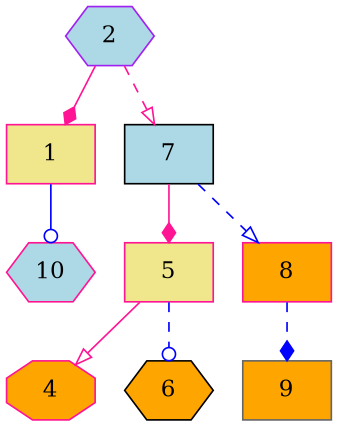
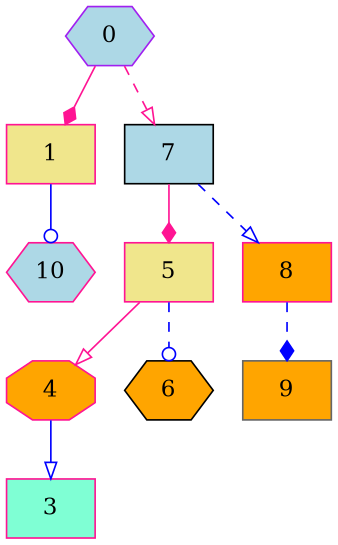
(110, 36) -> (110, 36)
none -> (51, 508)
